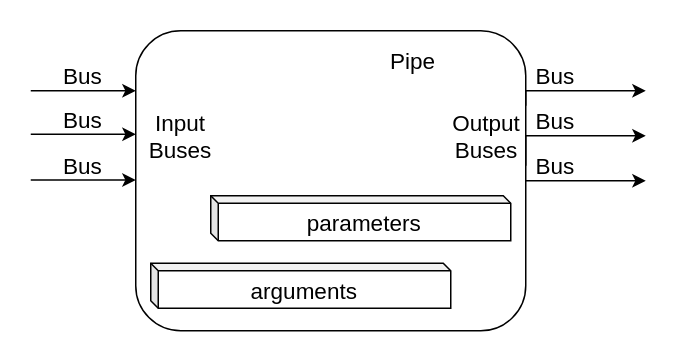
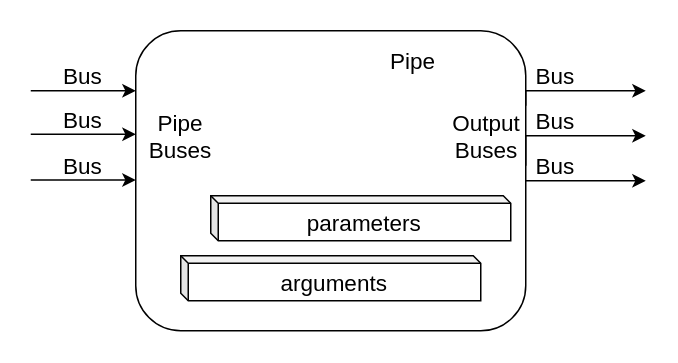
(181, 136) -> (181, 136)
(301, 286) -> (331, 278)
